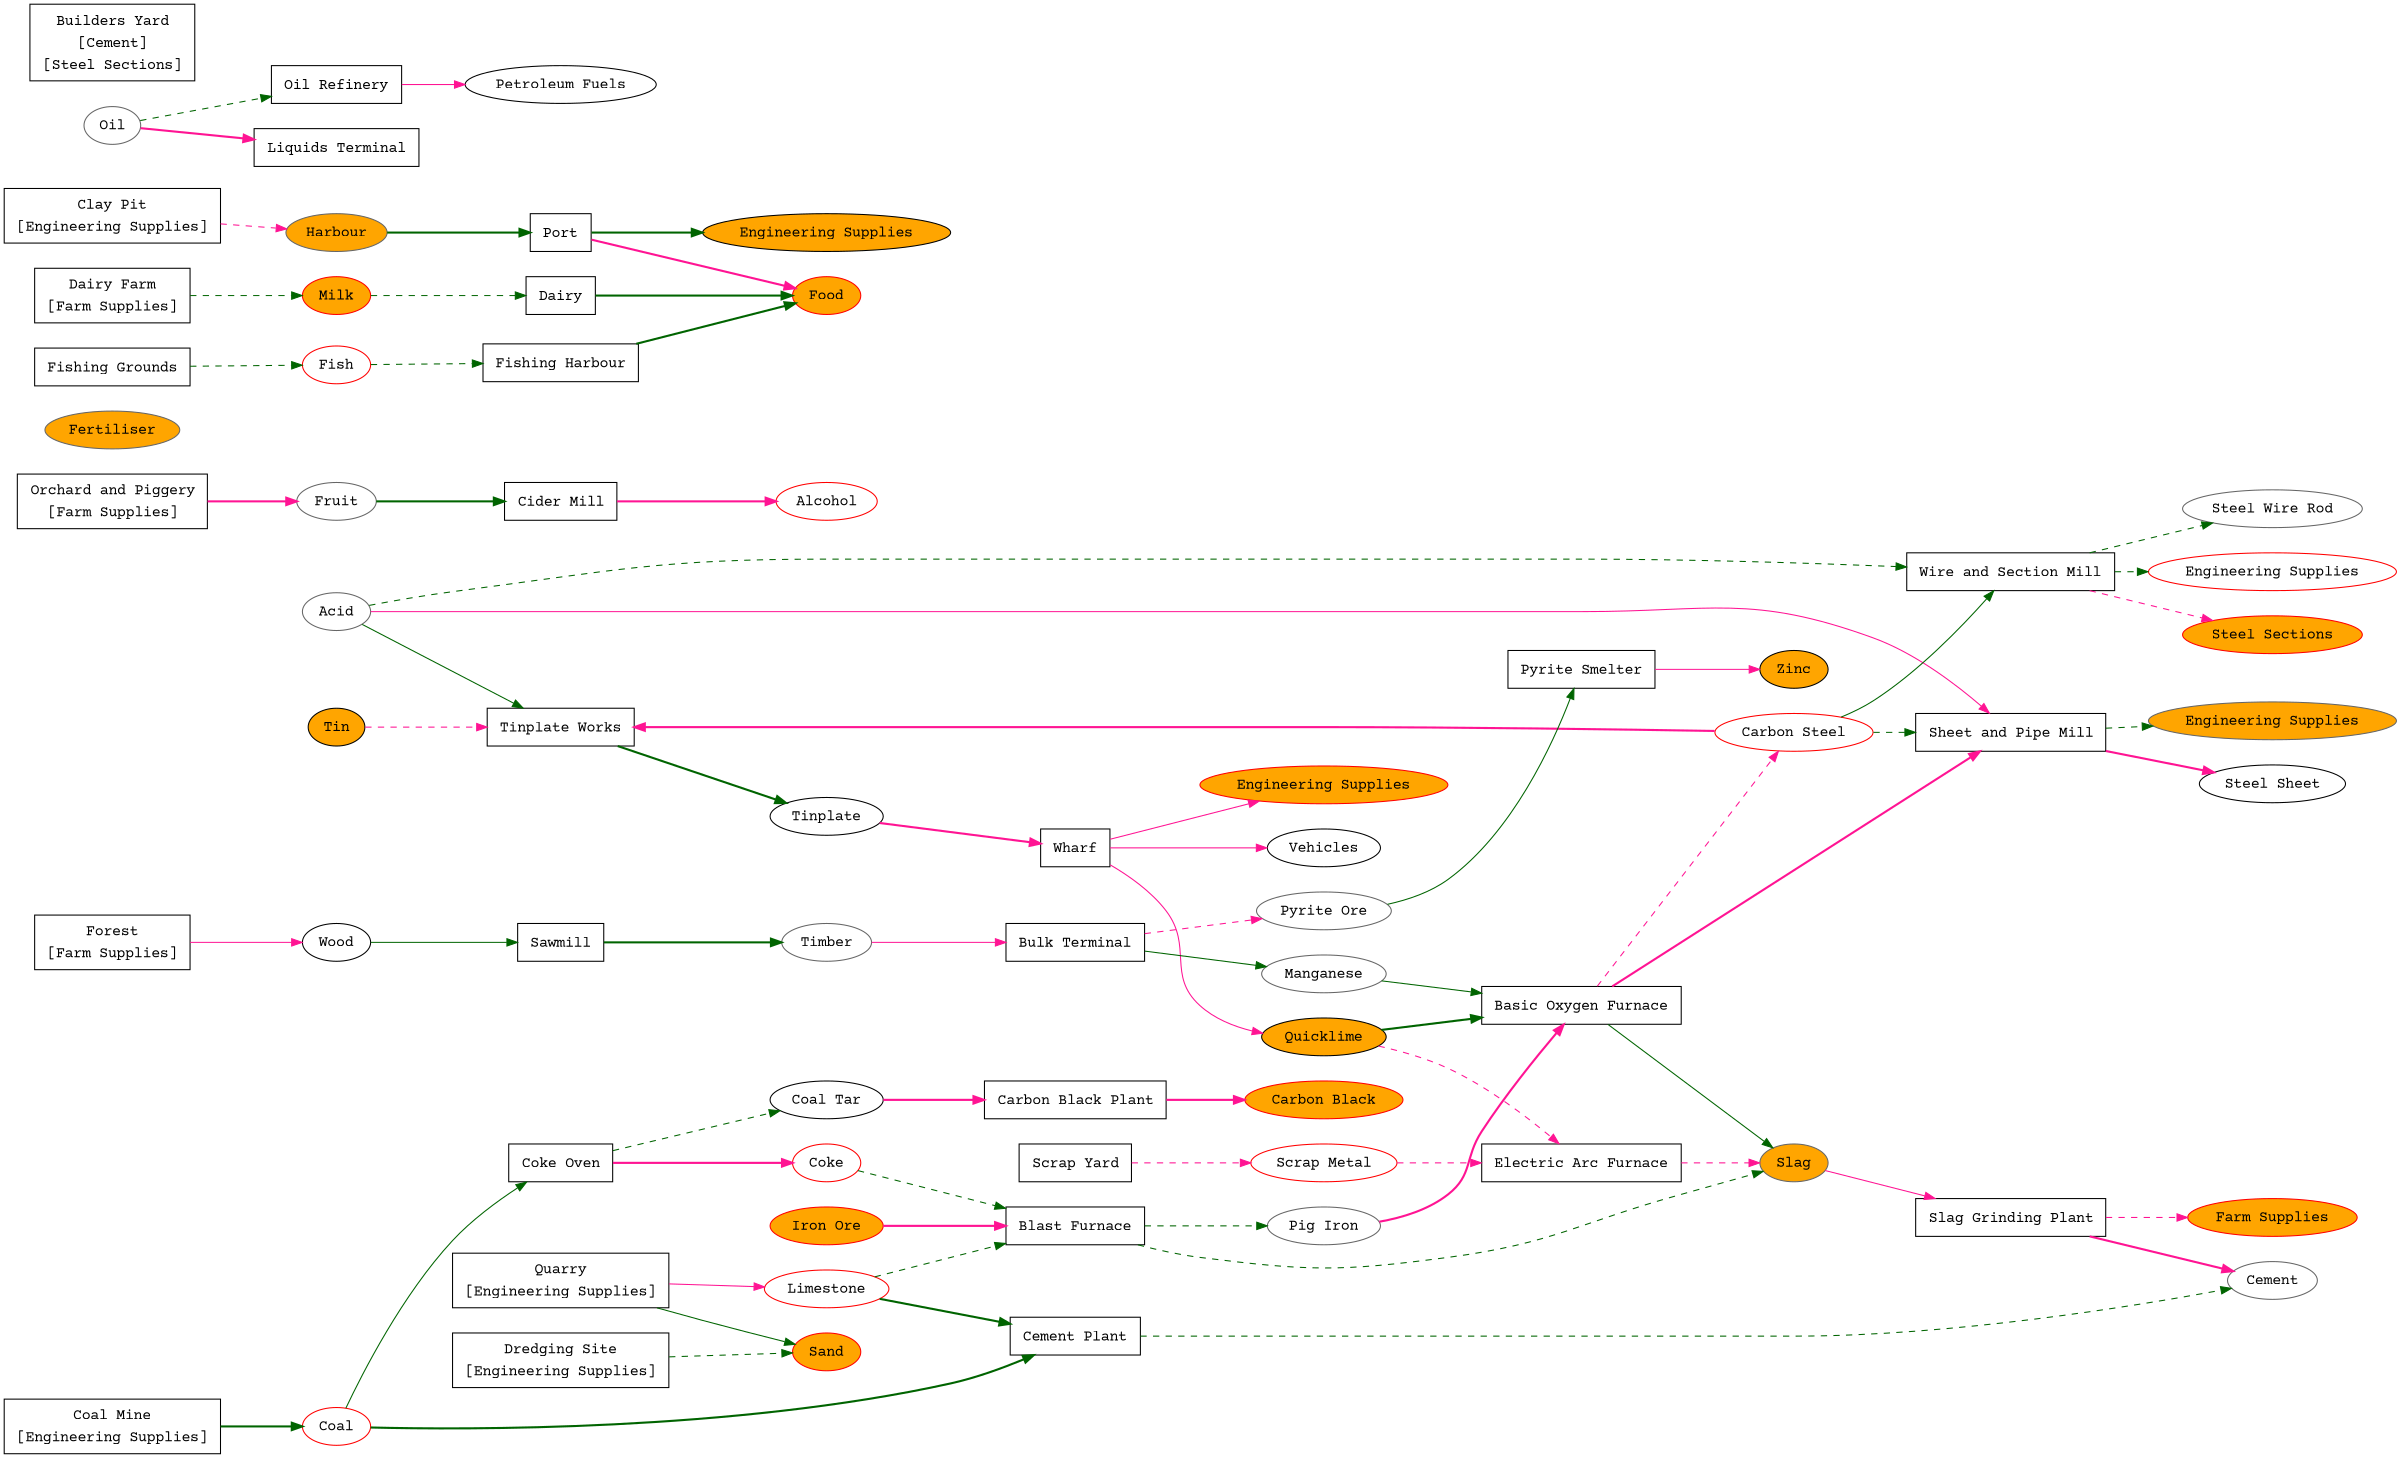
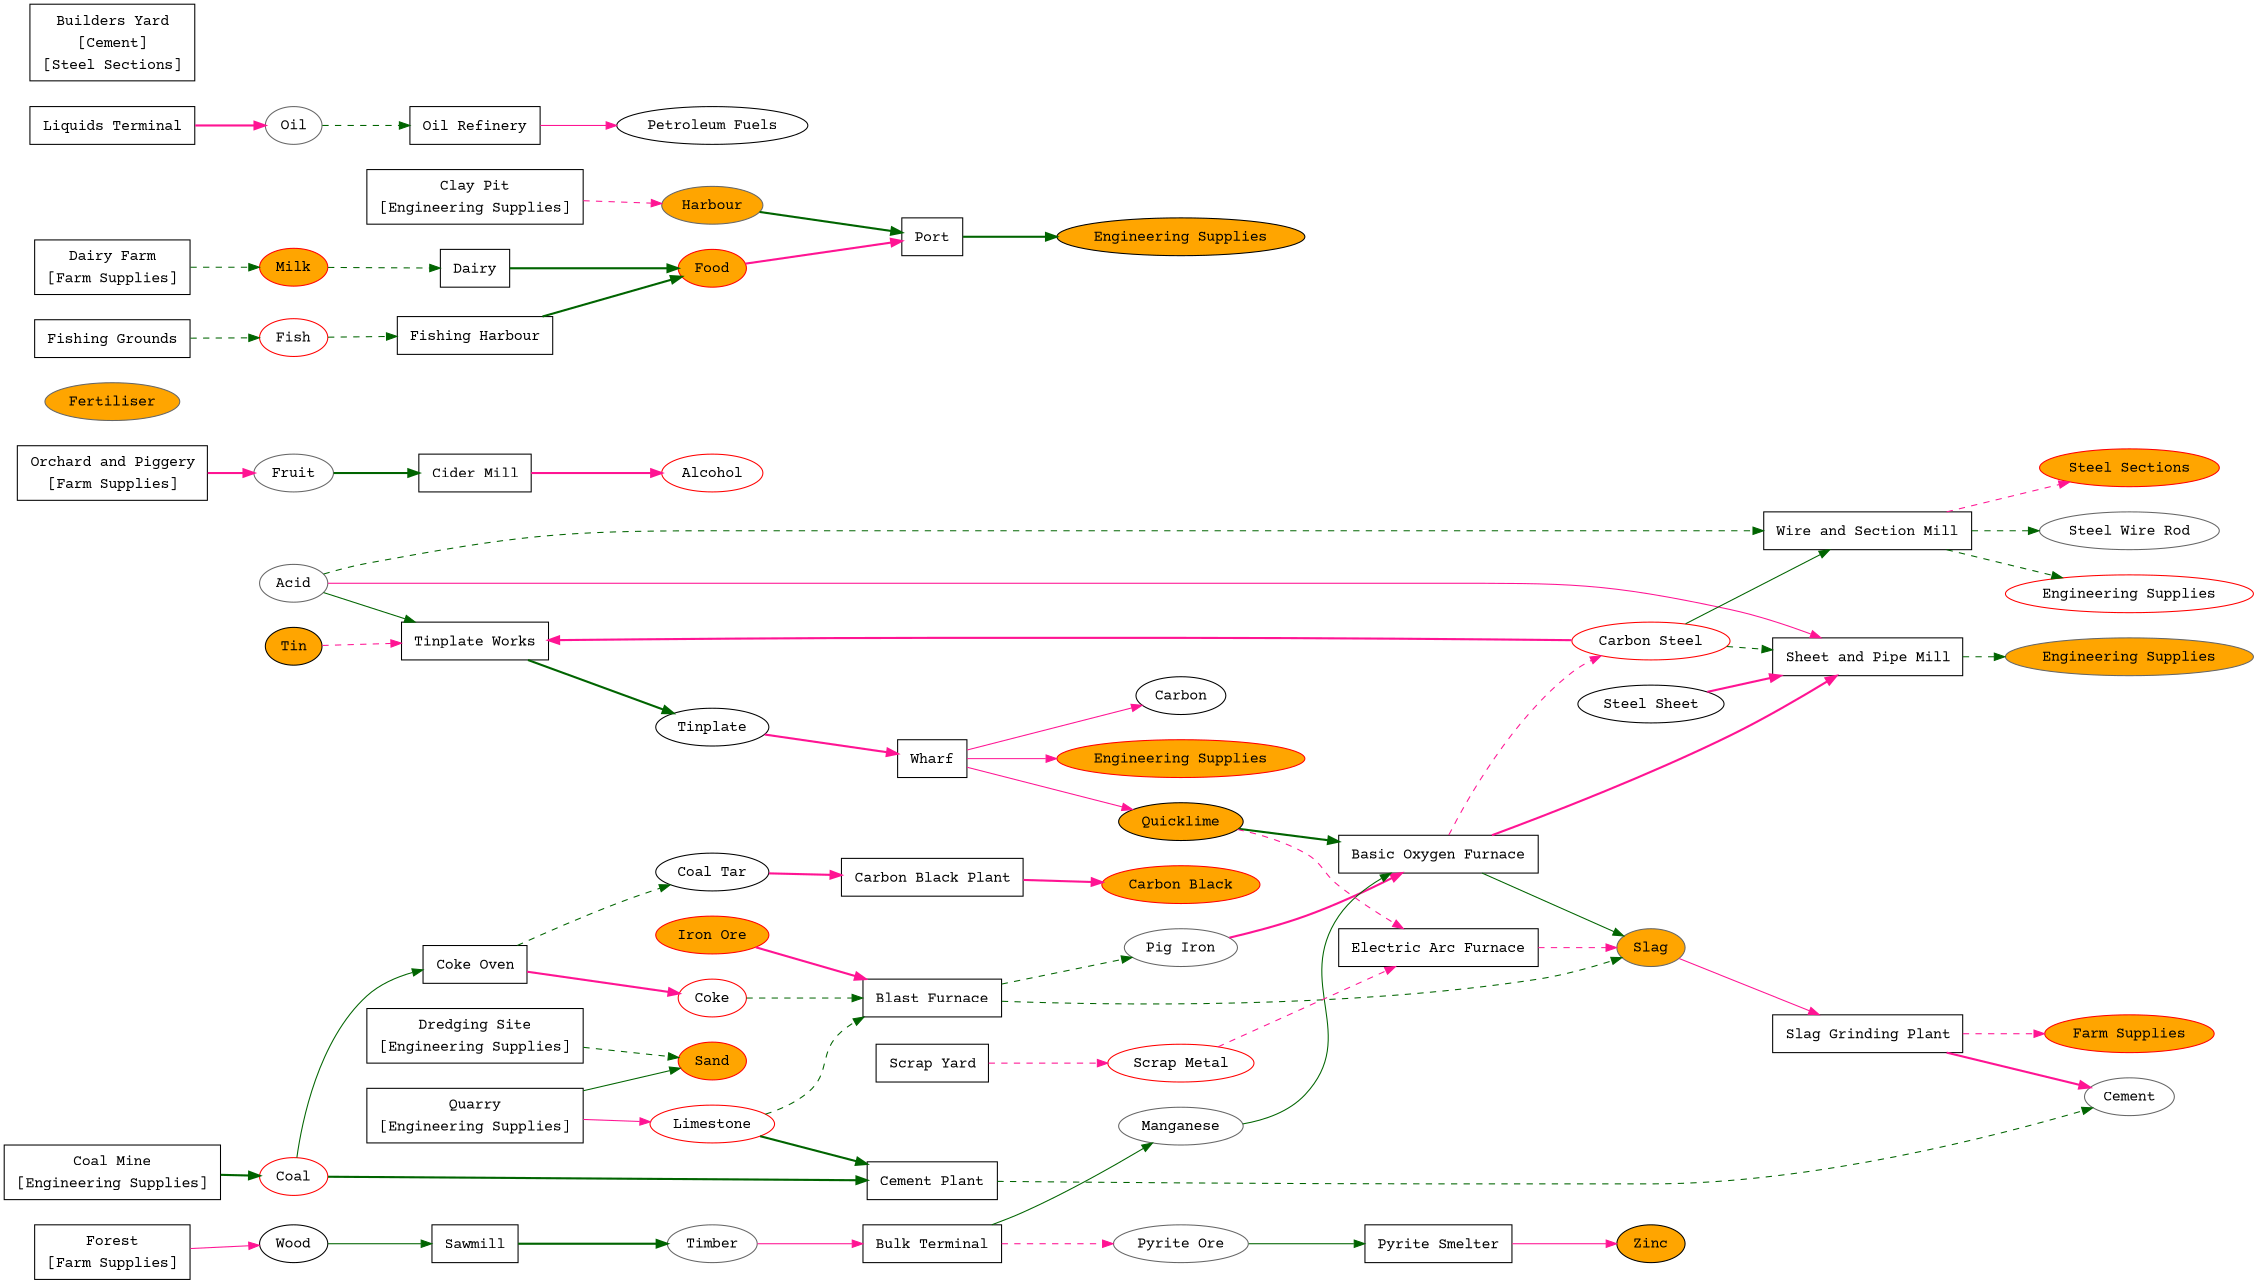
(192, 133) -> (225, 125)
(688, 263) -> (818, 253)
(2154, 761) -> (1739, 685)
(1324, 848) -> (1181, 696)
